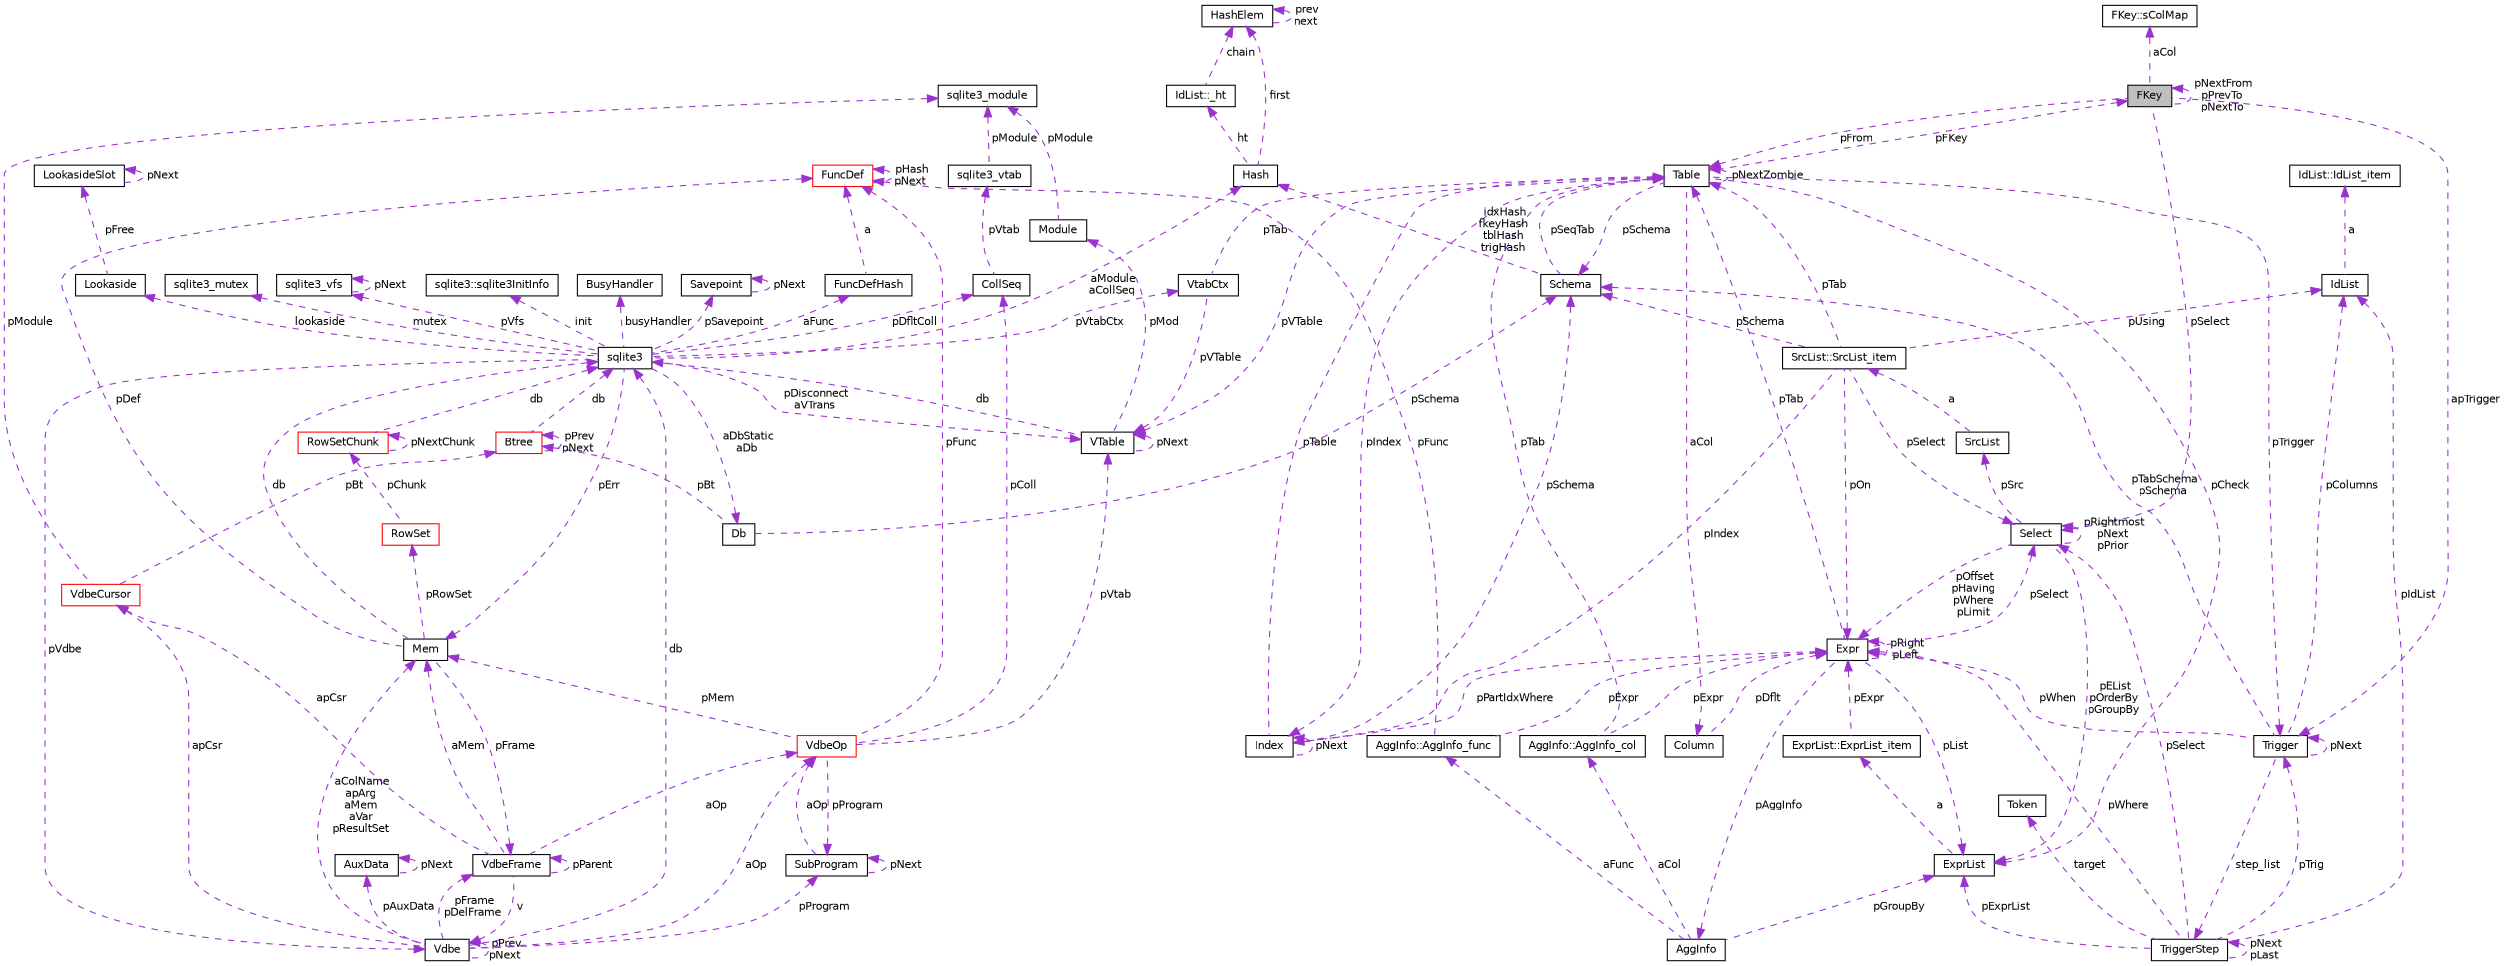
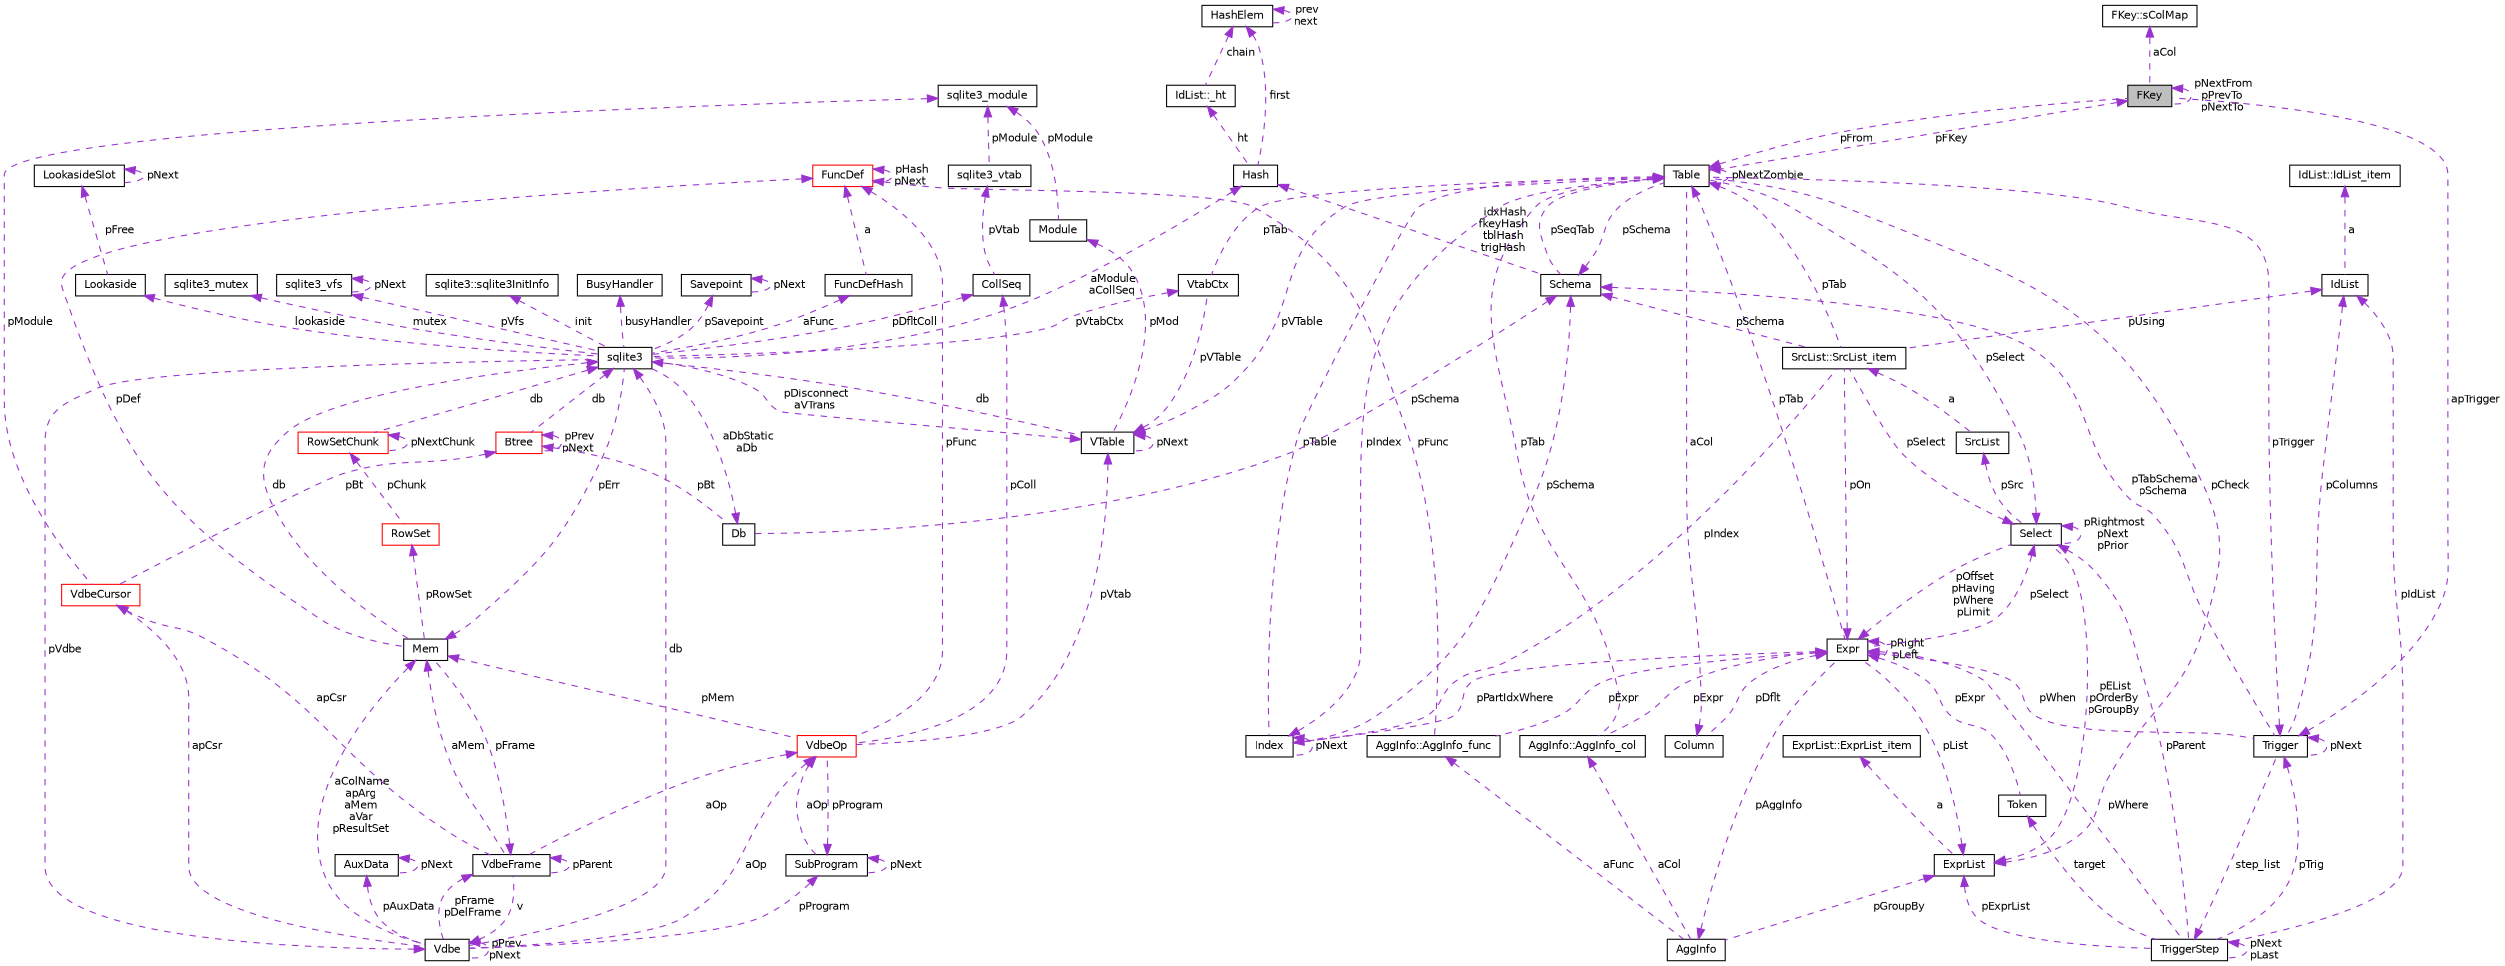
(2189, 354) -> (1925, 298)
(1850, 703) -> (1958, 721)
(2184, 746) -> (2184, 746)
